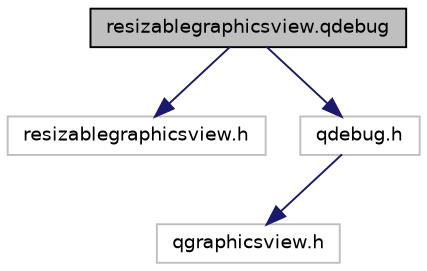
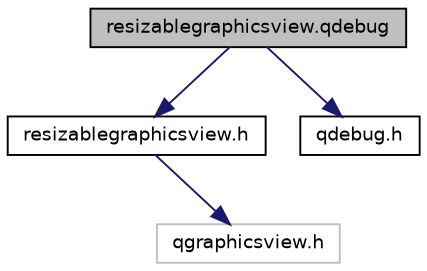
(137, 136) -> (137, 136)
(360, 136) -> (360, 136)
(311, 183) -> (185, 183)
